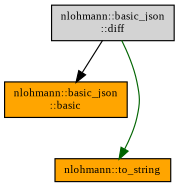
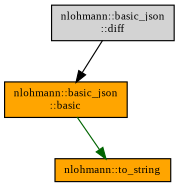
(139, 94) -> (88, 133)
